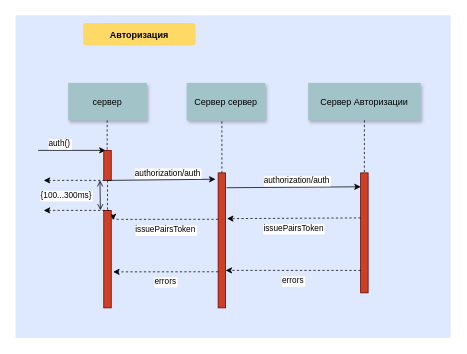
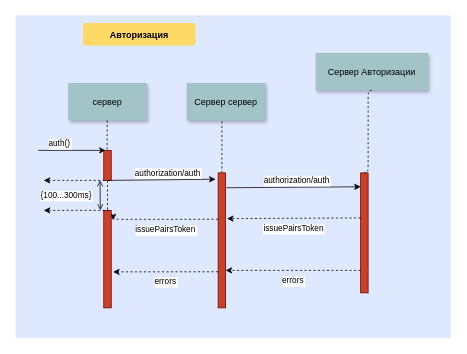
(364, 102) -> (372, 72)
